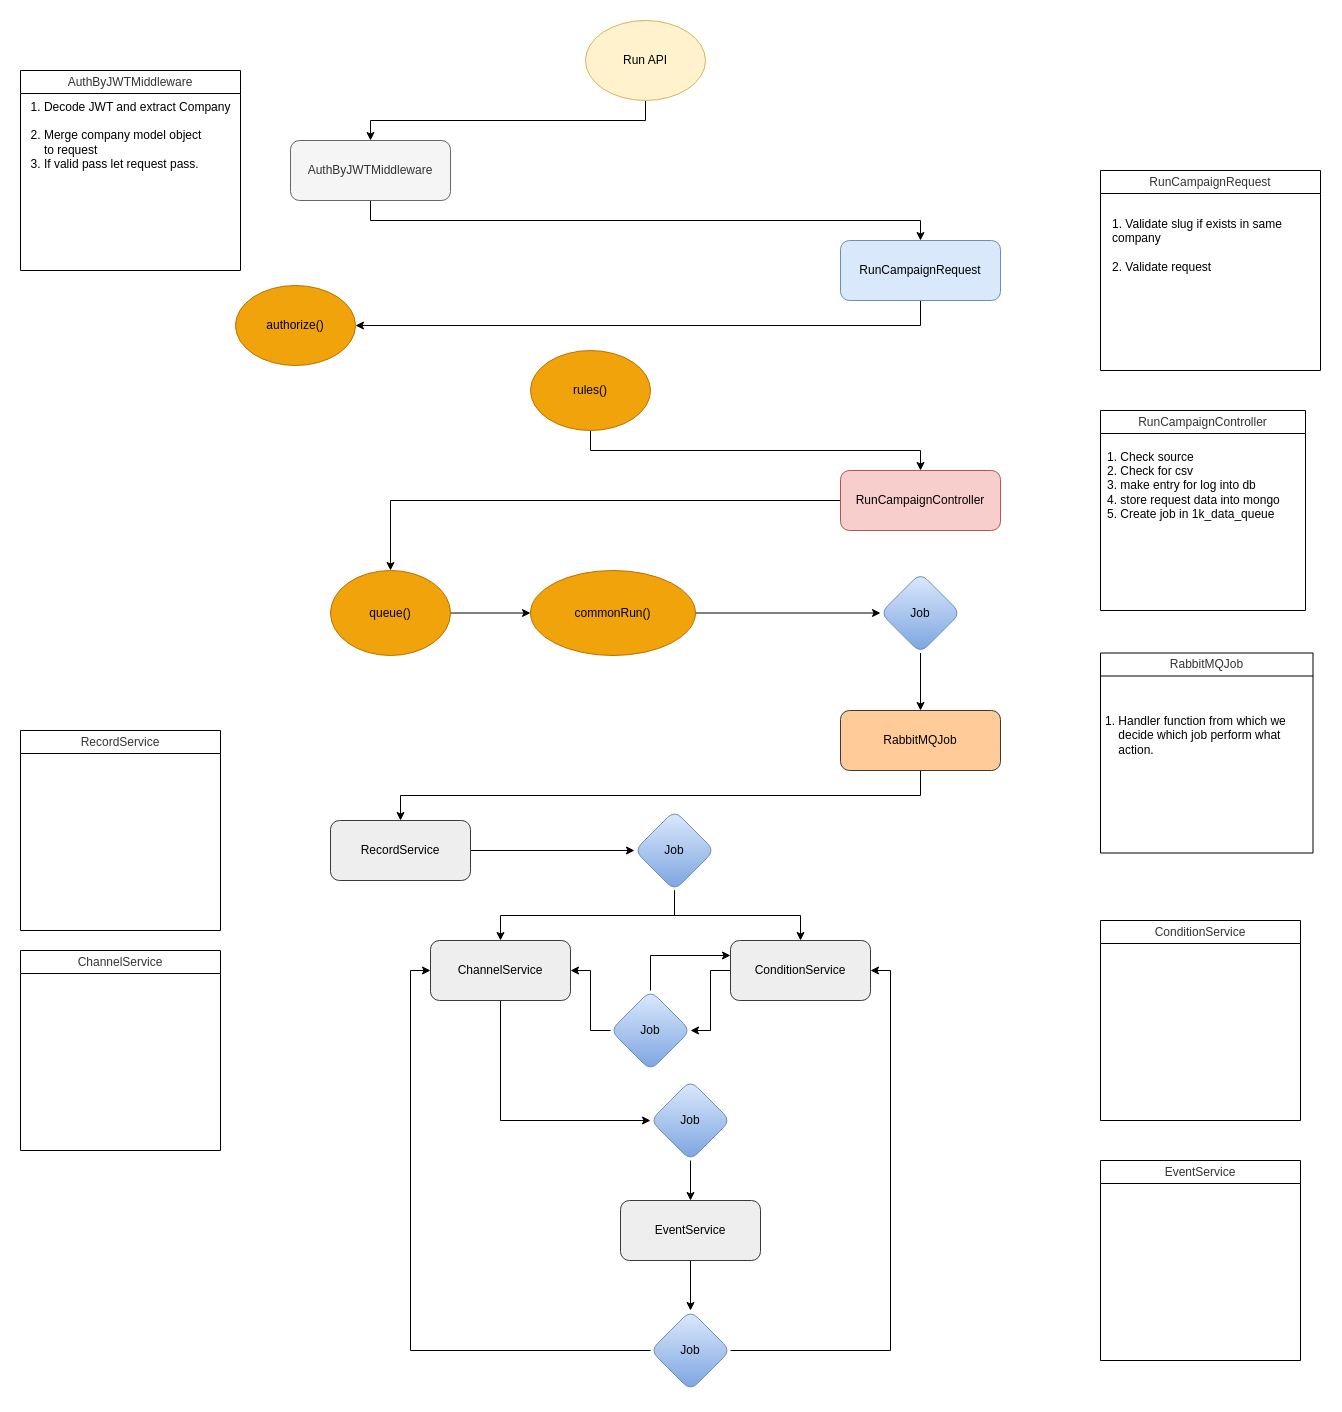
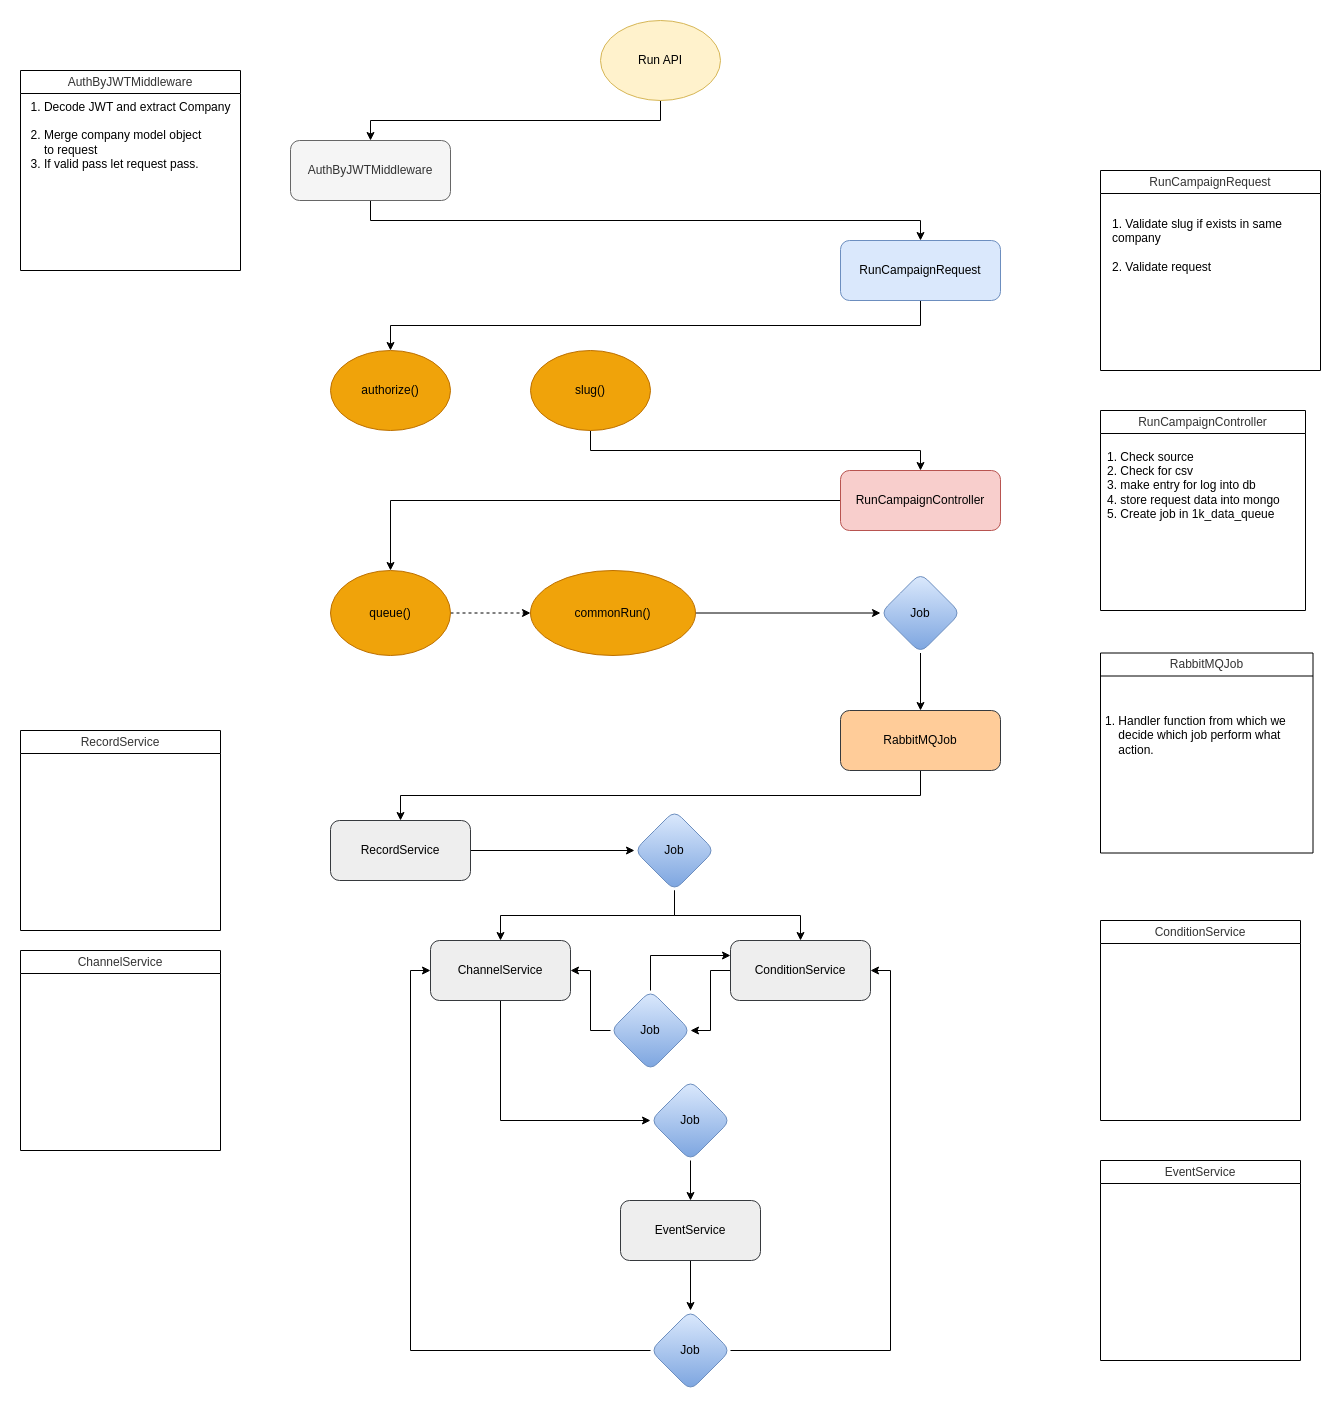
(646, 61) -> (661, 61)
(296, 326) -> (391, 391)
(591, 391) -> (591, 391)
(487, 613) -> (487, 613)
